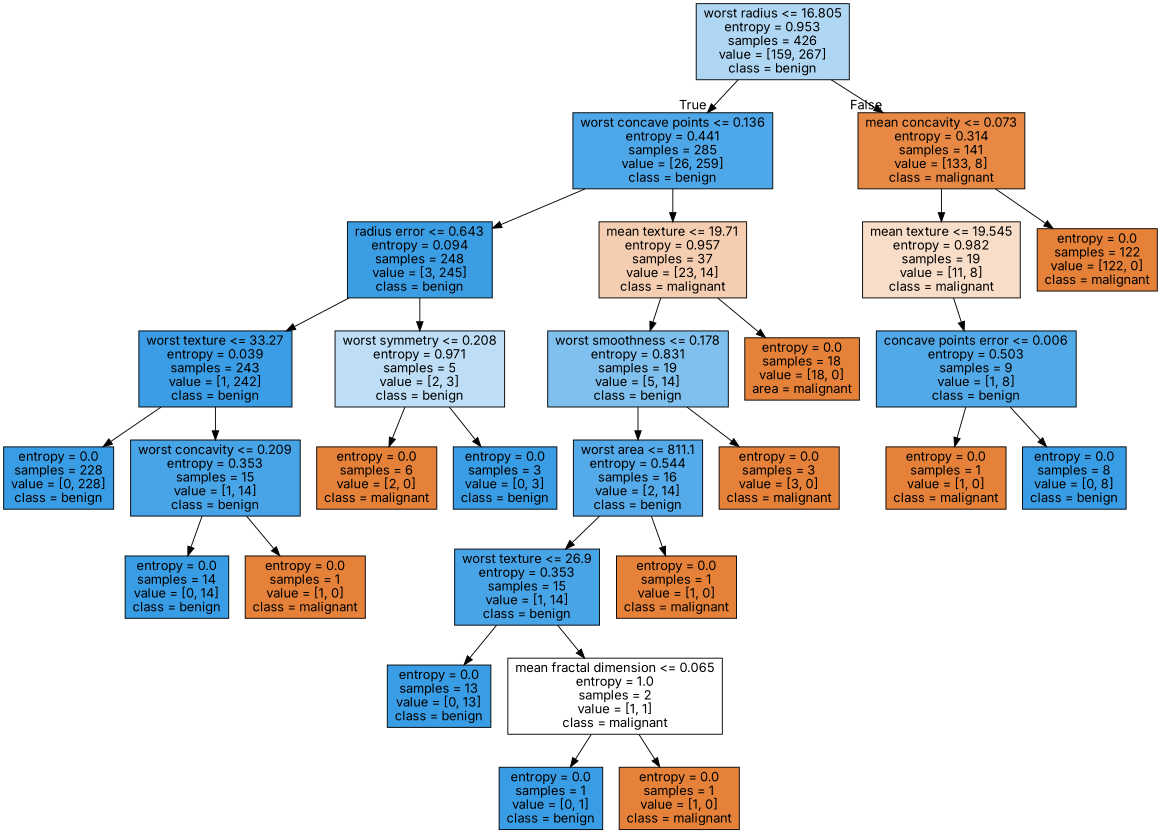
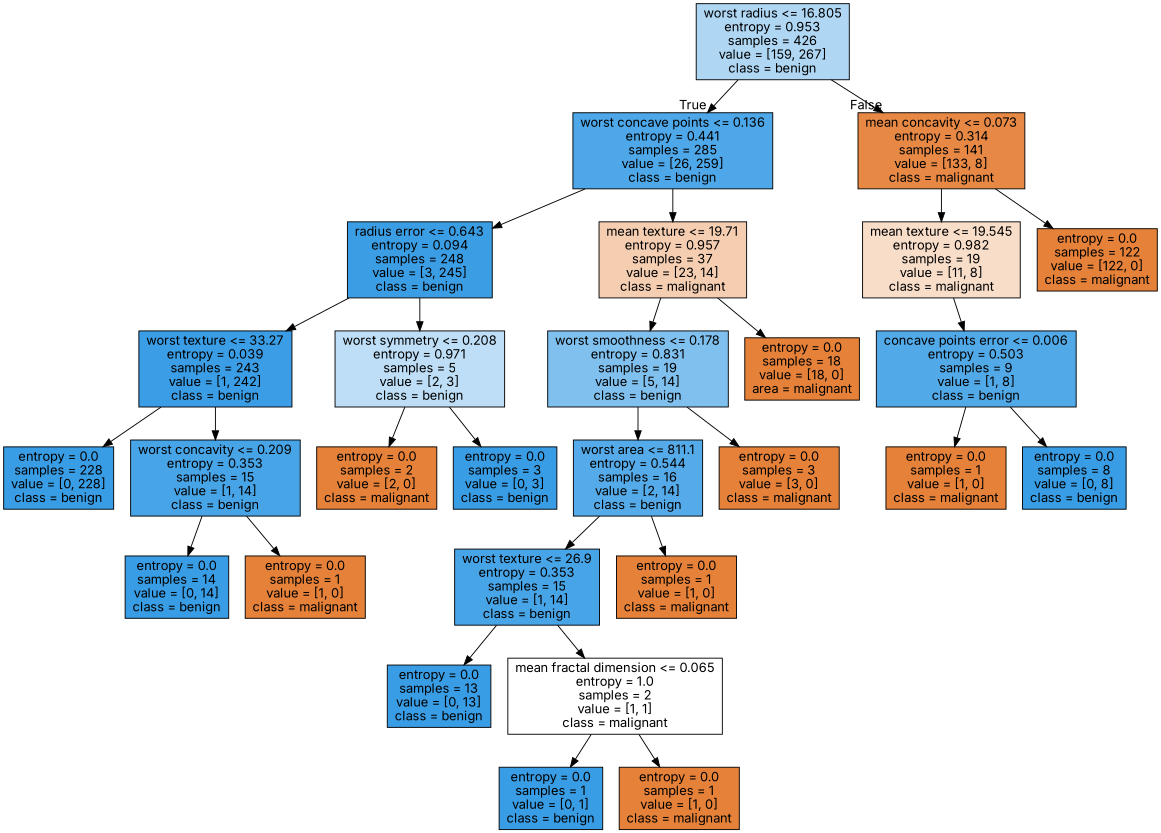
(377, 478) -> (377, 478)
